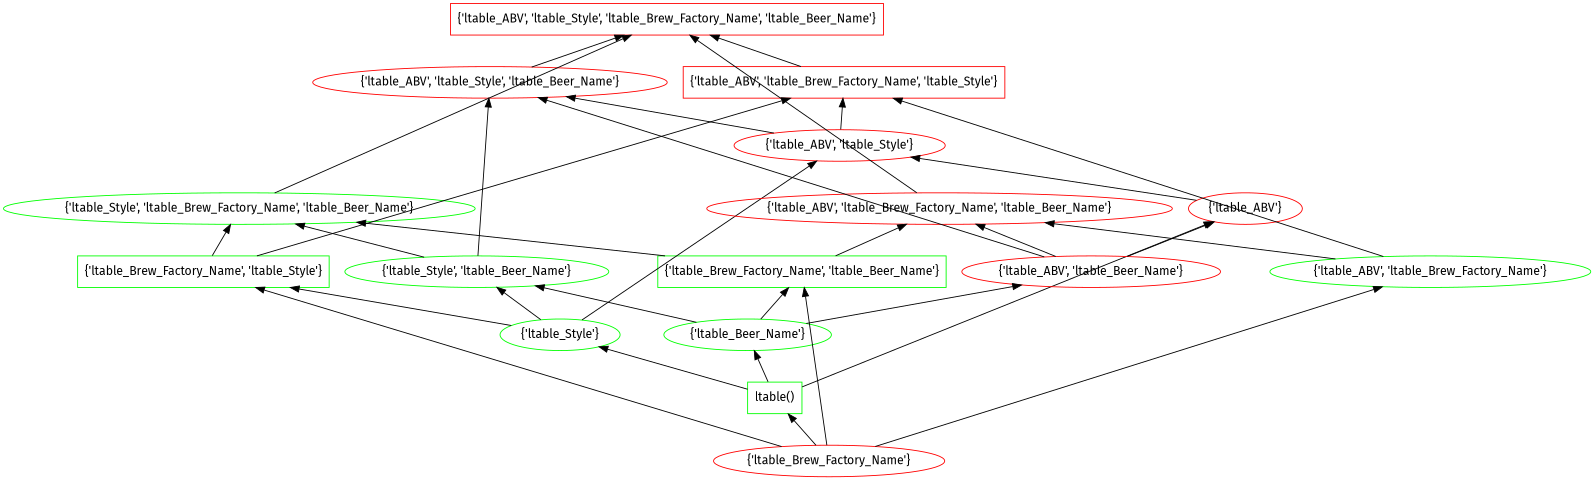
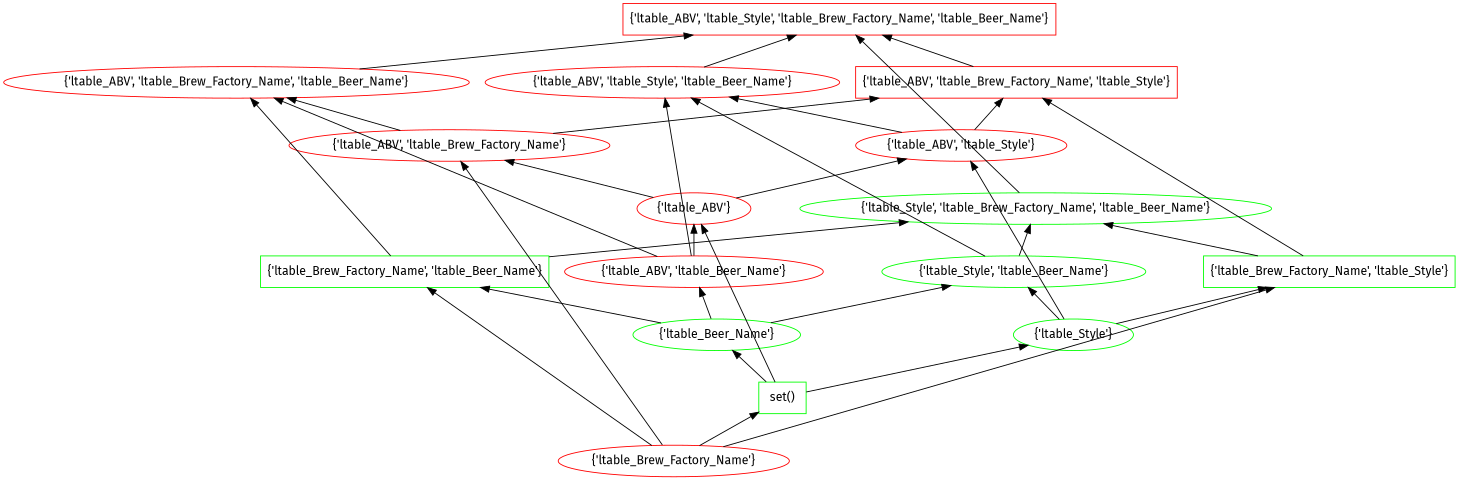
none -> (584, 180)
(1430, 272) -> (449, 145)
(775, 398) -> (782, 398)
